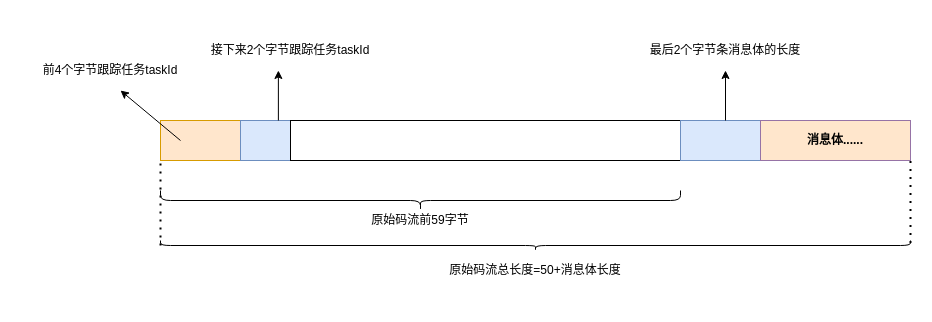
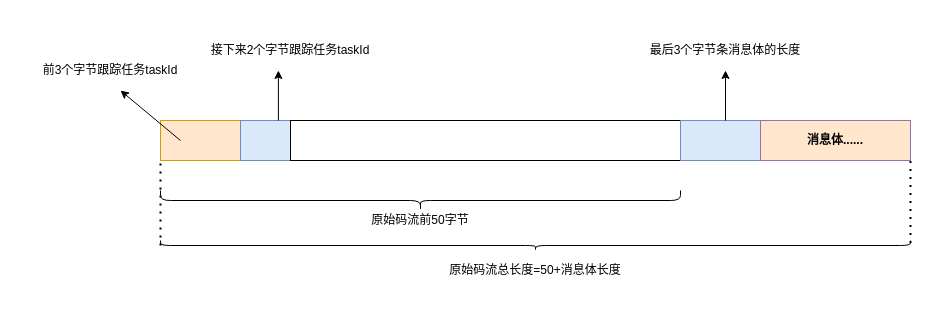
(726, 51) -> (726, 51)
(111, 71) -> (111, 71)
(421, 221) -> (421, 221)
